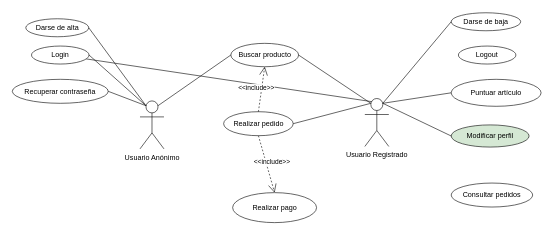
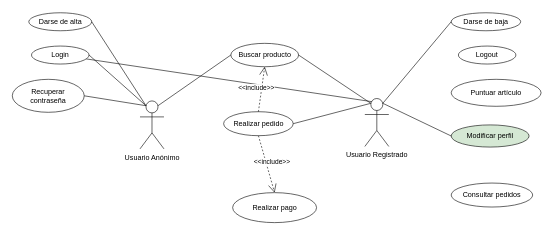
(57, 28) -> (60, 22)
(60, 91) -> (48, 96)
(418, 98) -> none
